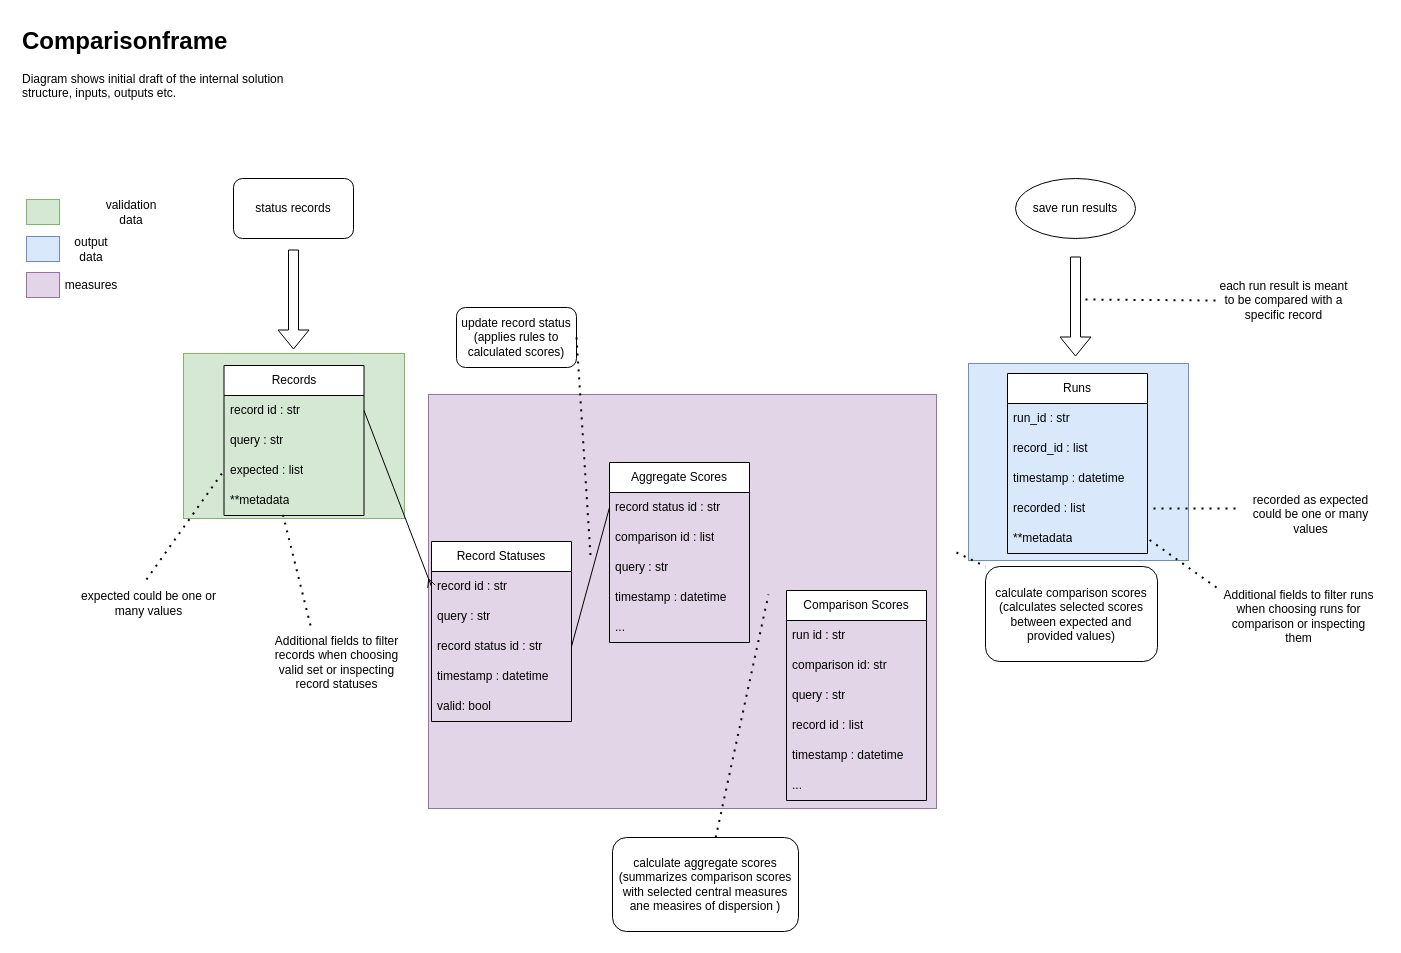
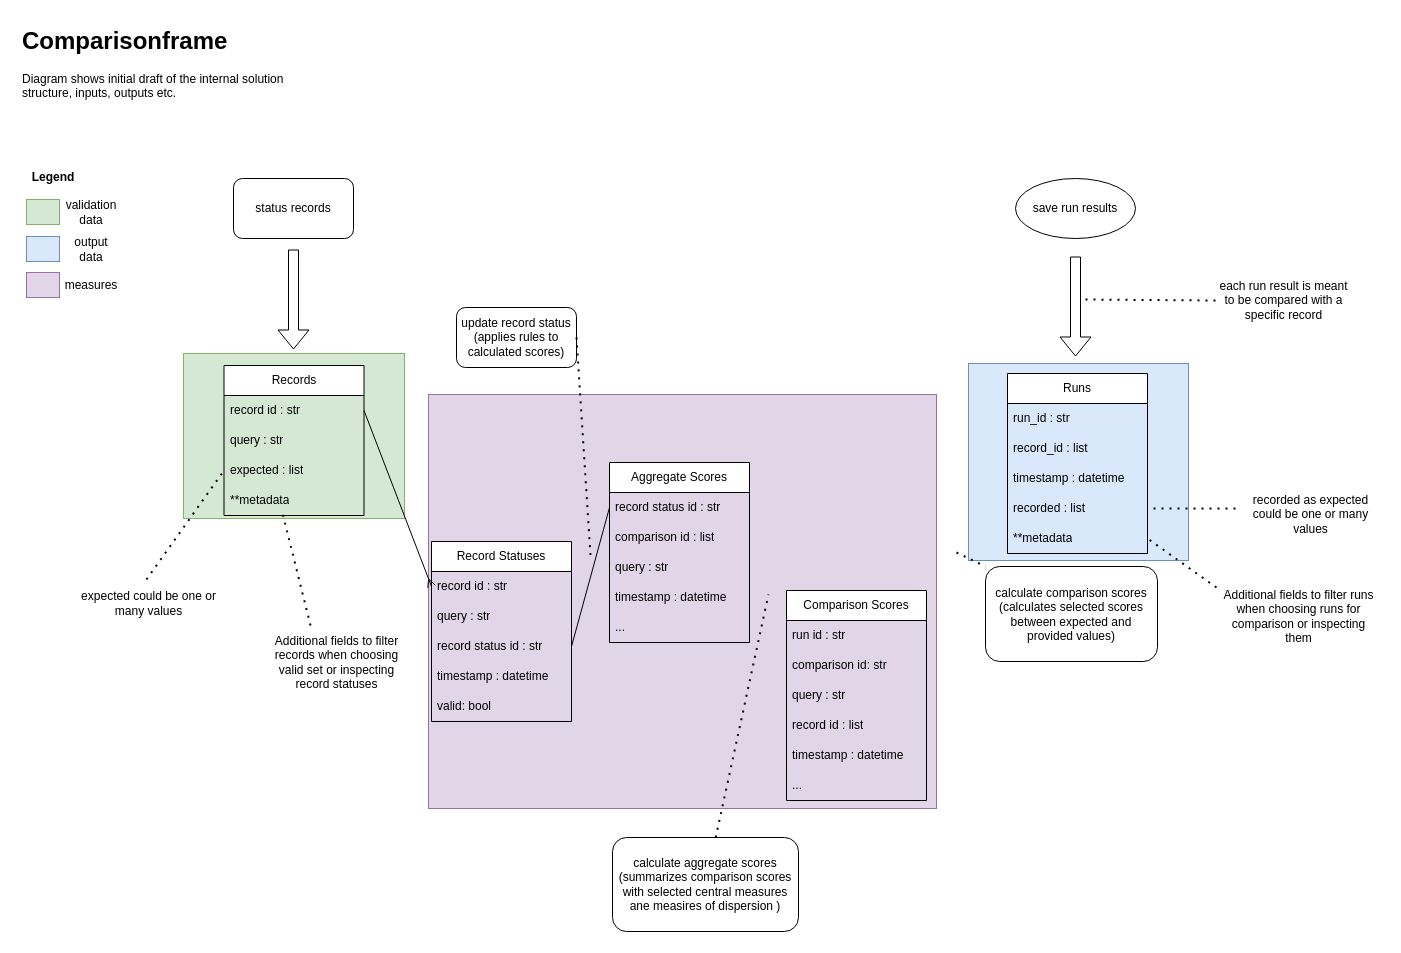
none -> (54, 178)
(132, 213) -> (92, 213)
